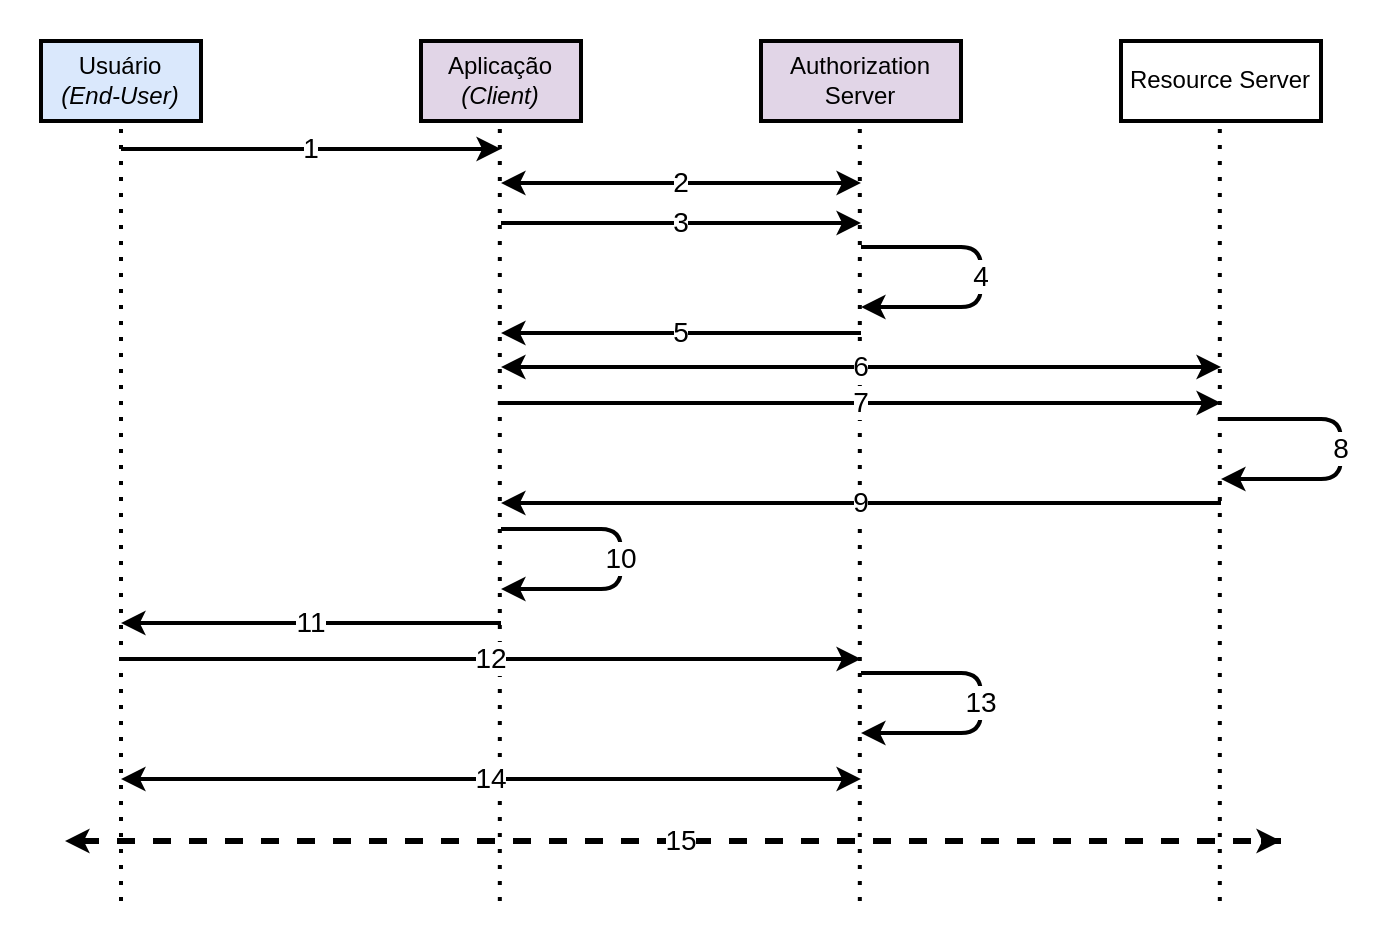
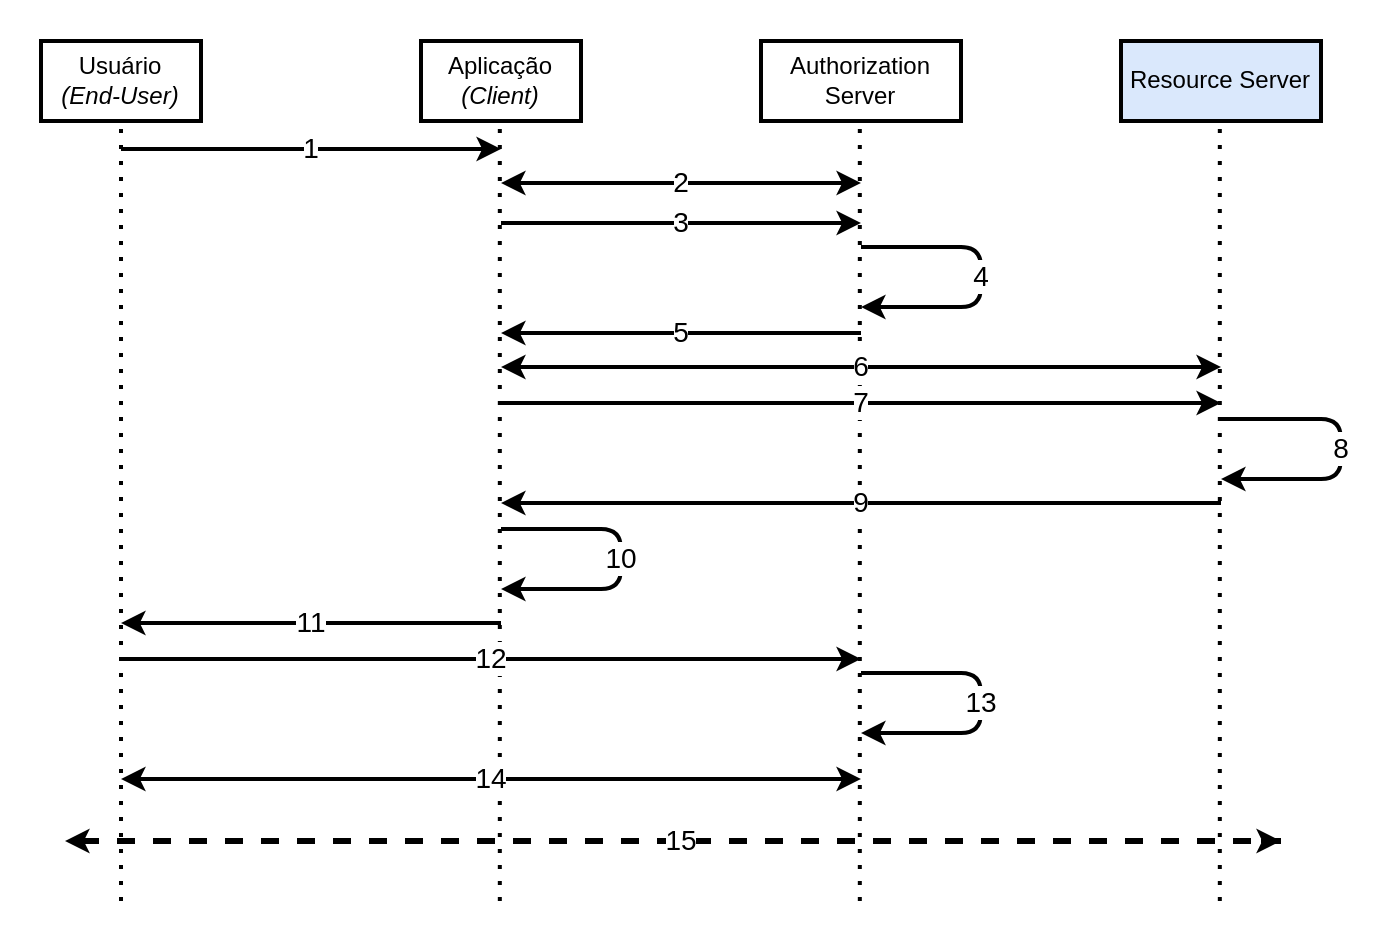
(121, 81) -> (121, 81)
(501, 81) -> (501, 81)
(861, 81) -> (861, 81)
(1221, 81) -> (1221, 81)
